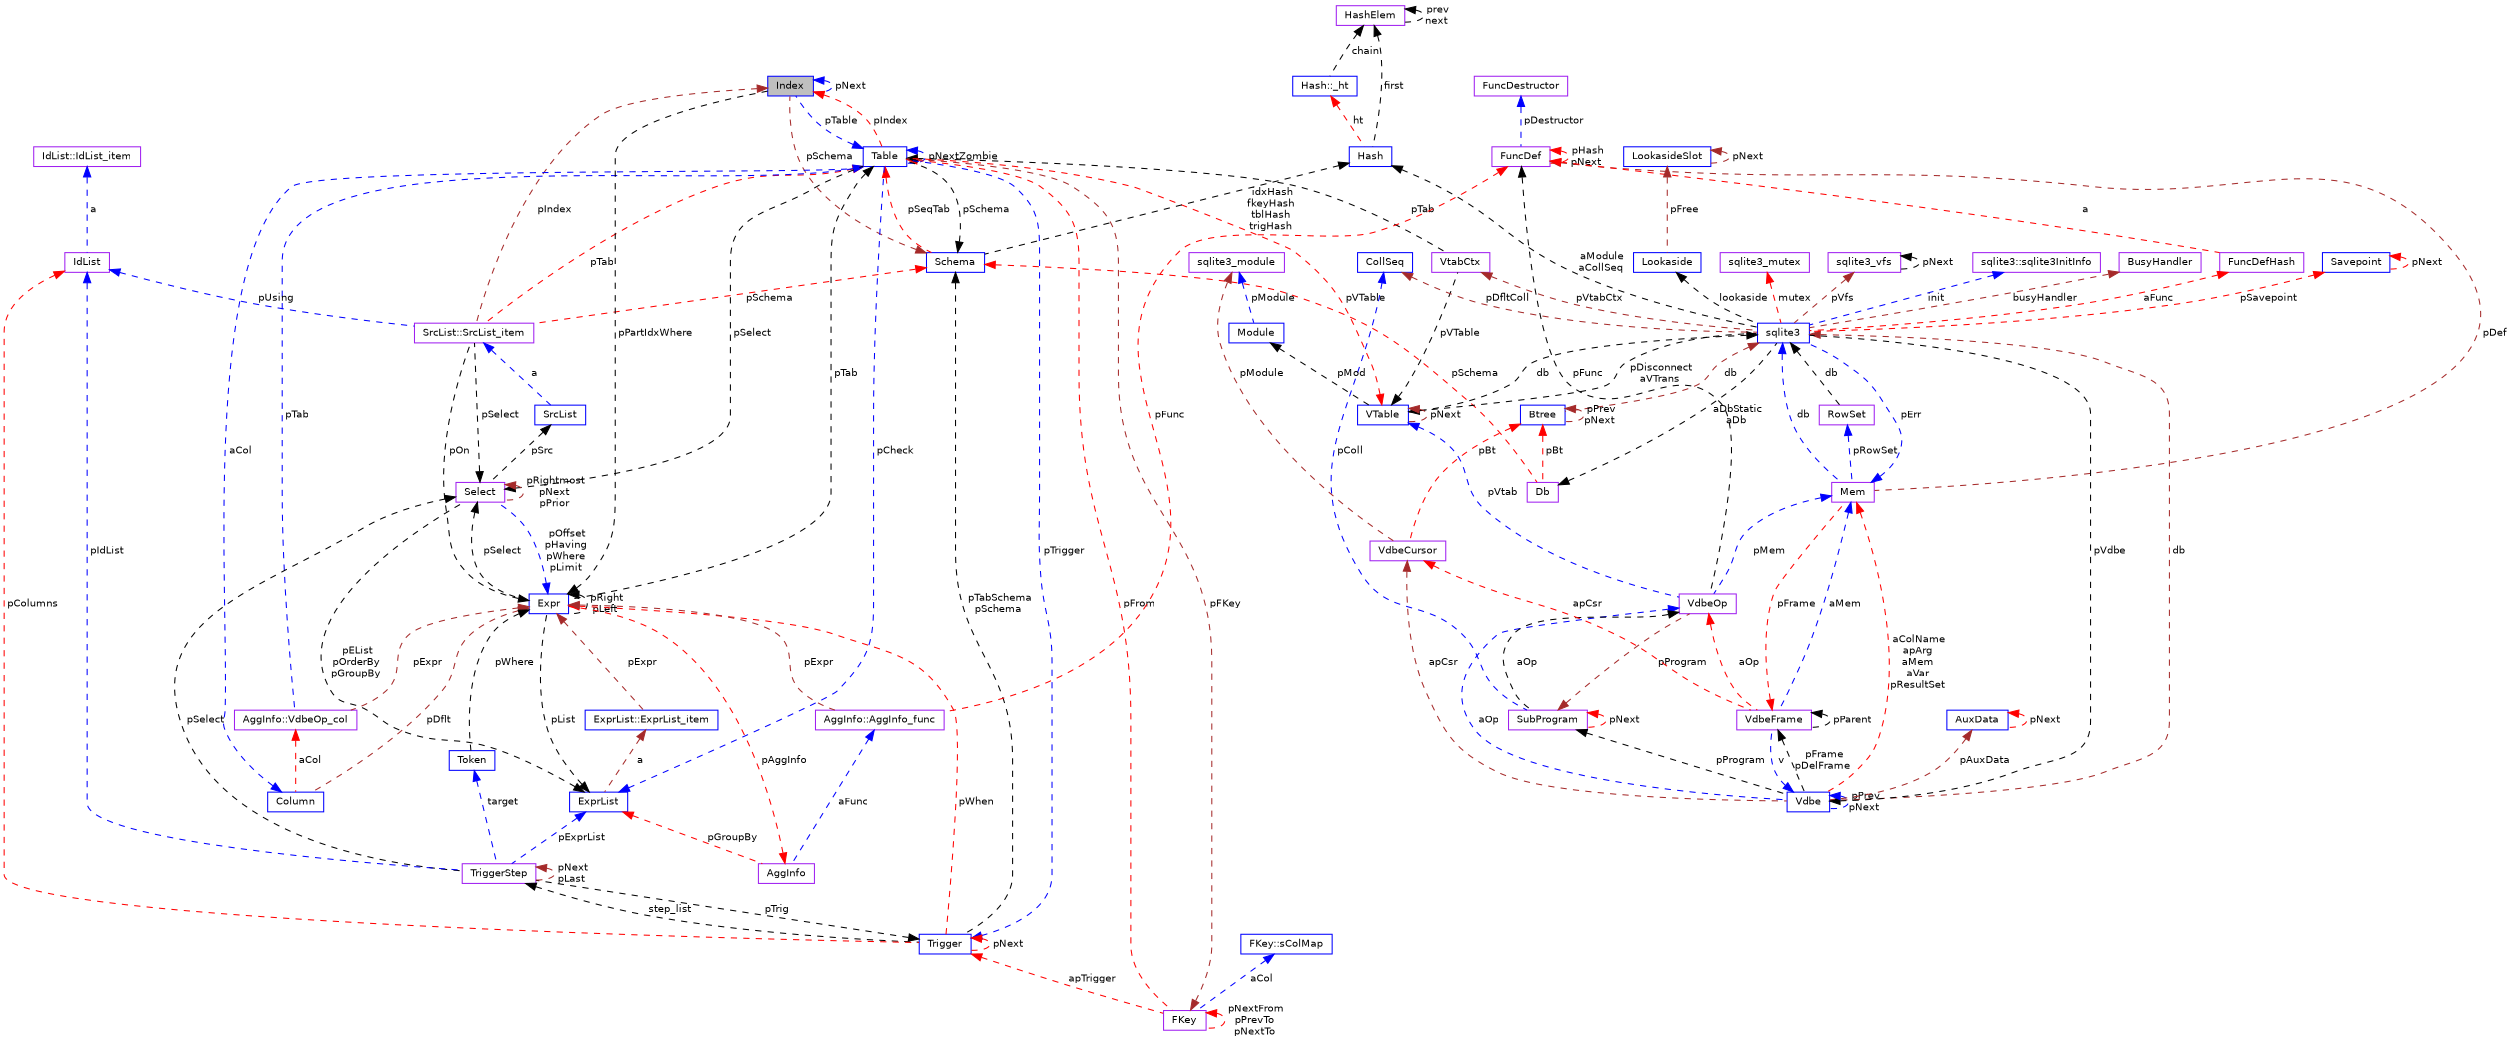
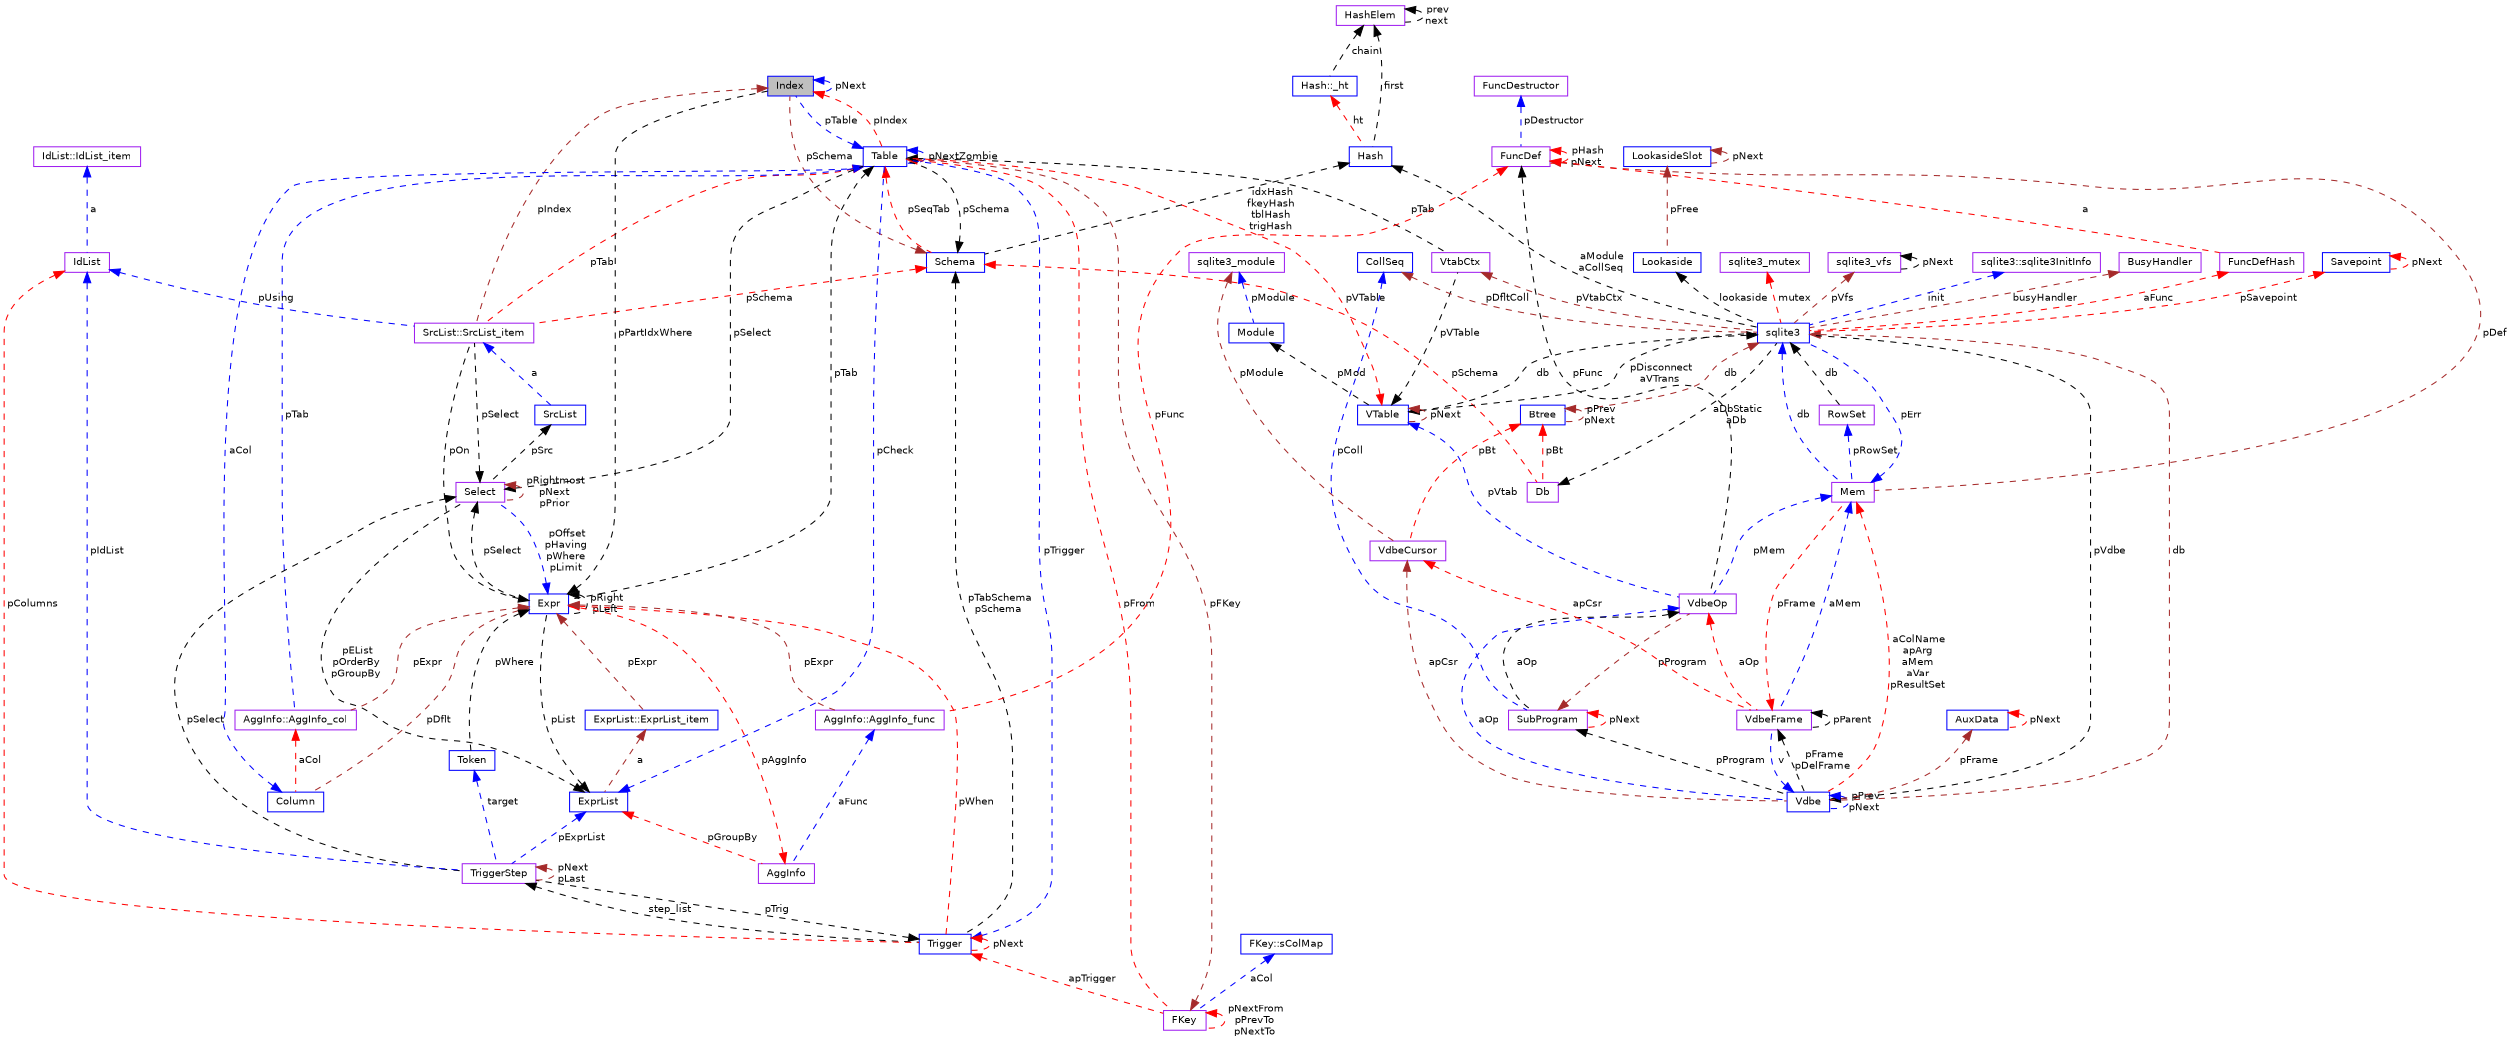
(296, 720) -> (296, 720)
(1984, 760) -> (1977, 760)
